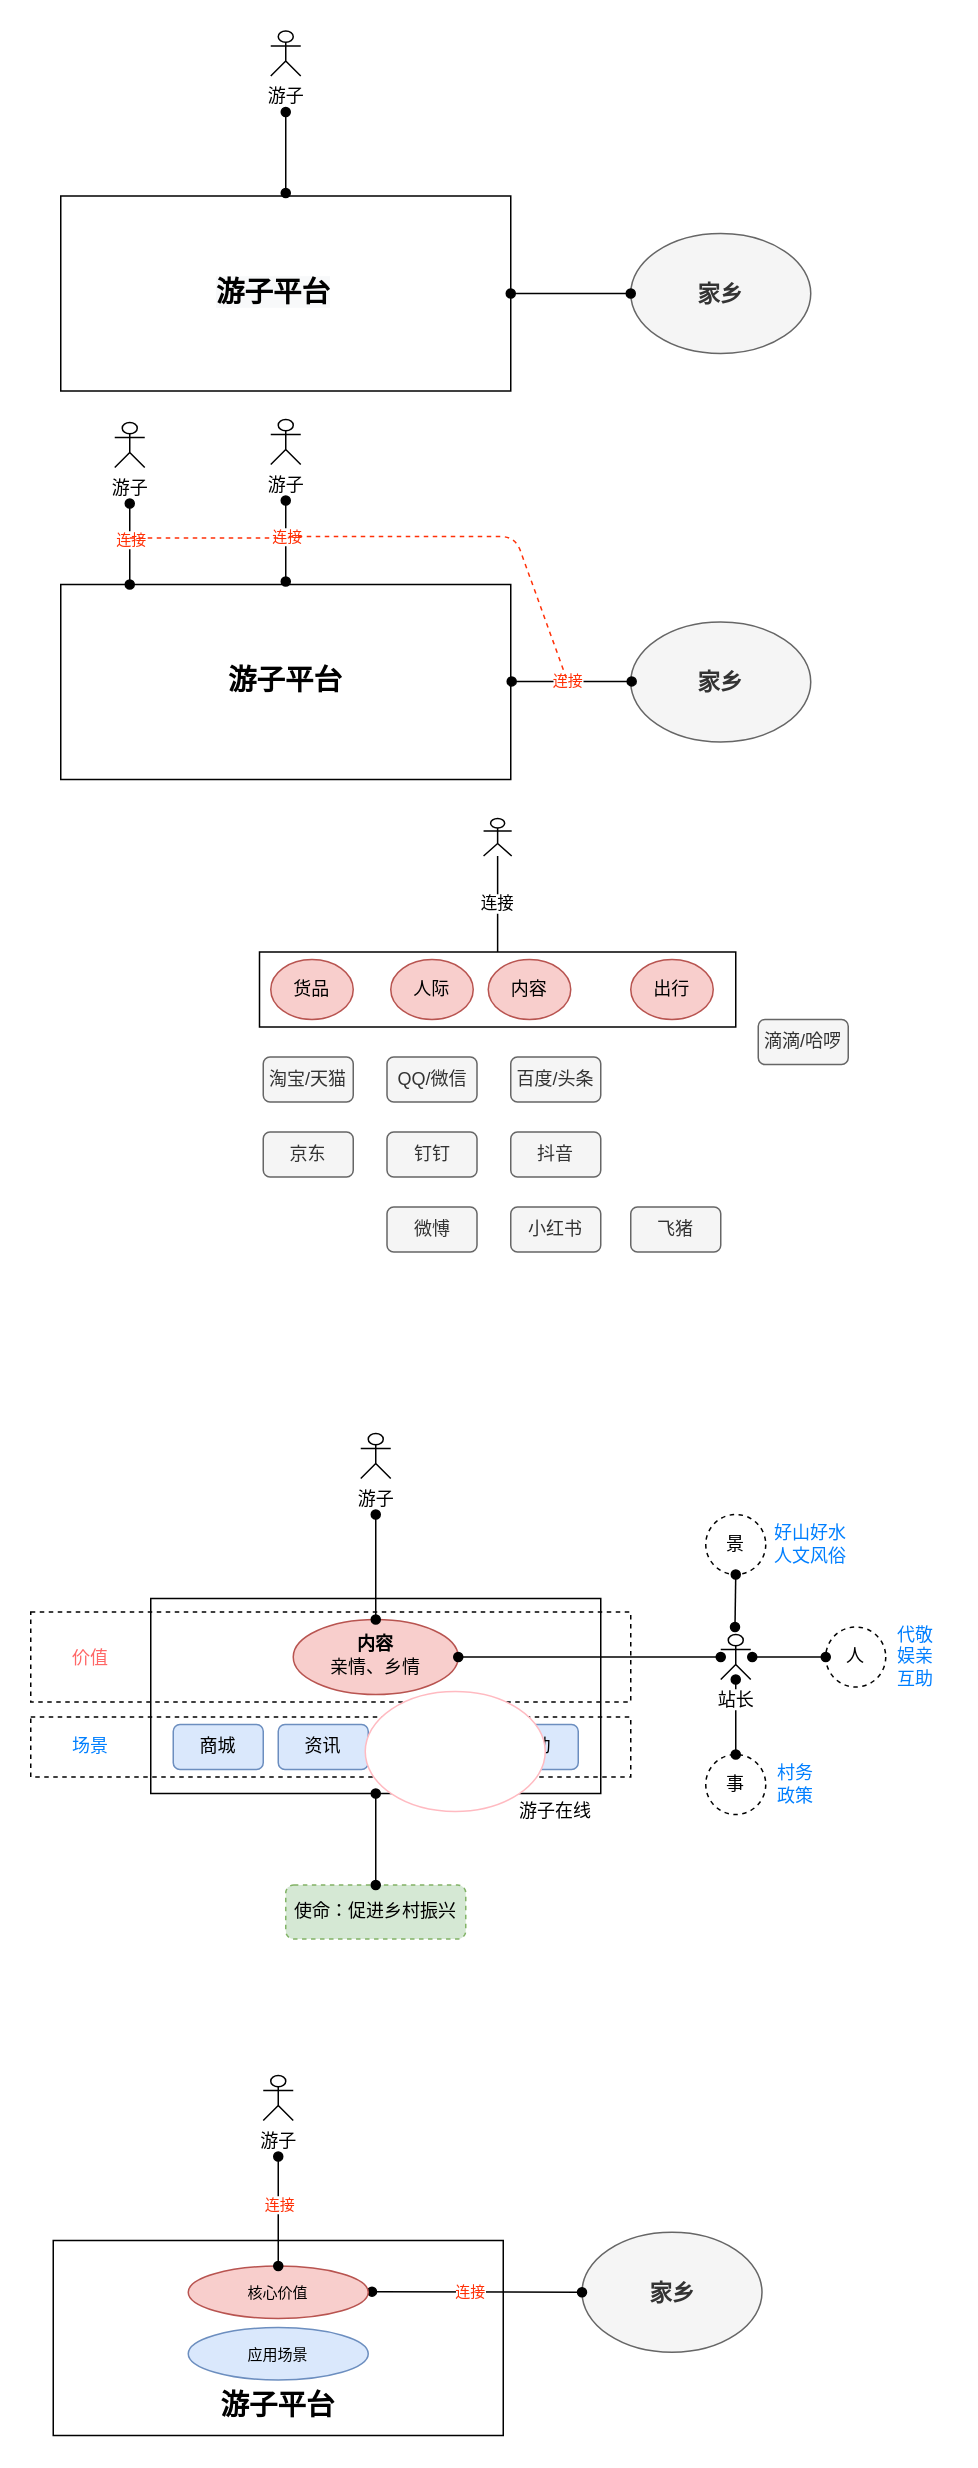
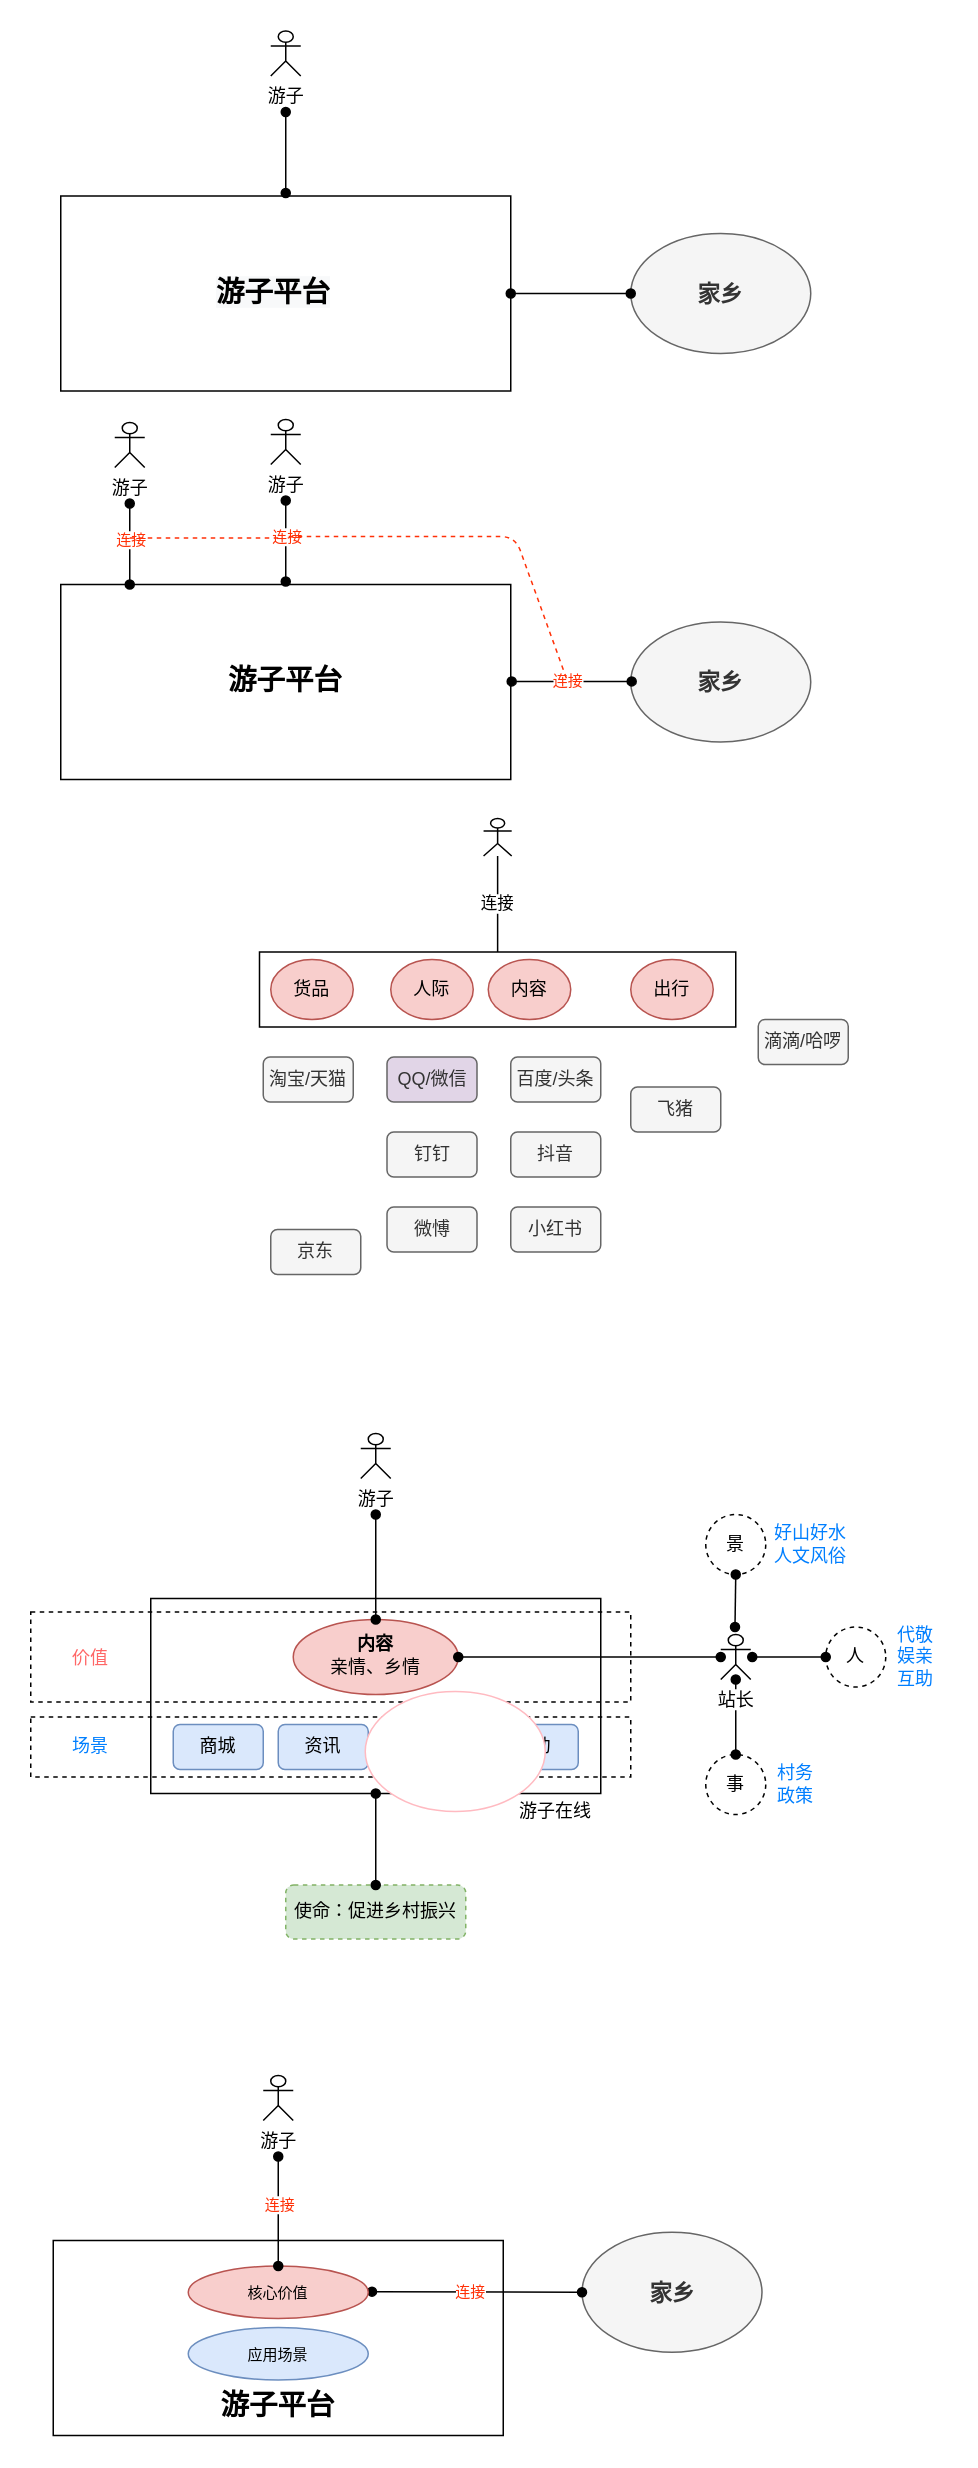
(432, 1079) -> (432, 1079)
(308, 1154) -> (316, 1252)
(676, 1229) -> (676, 1109)
